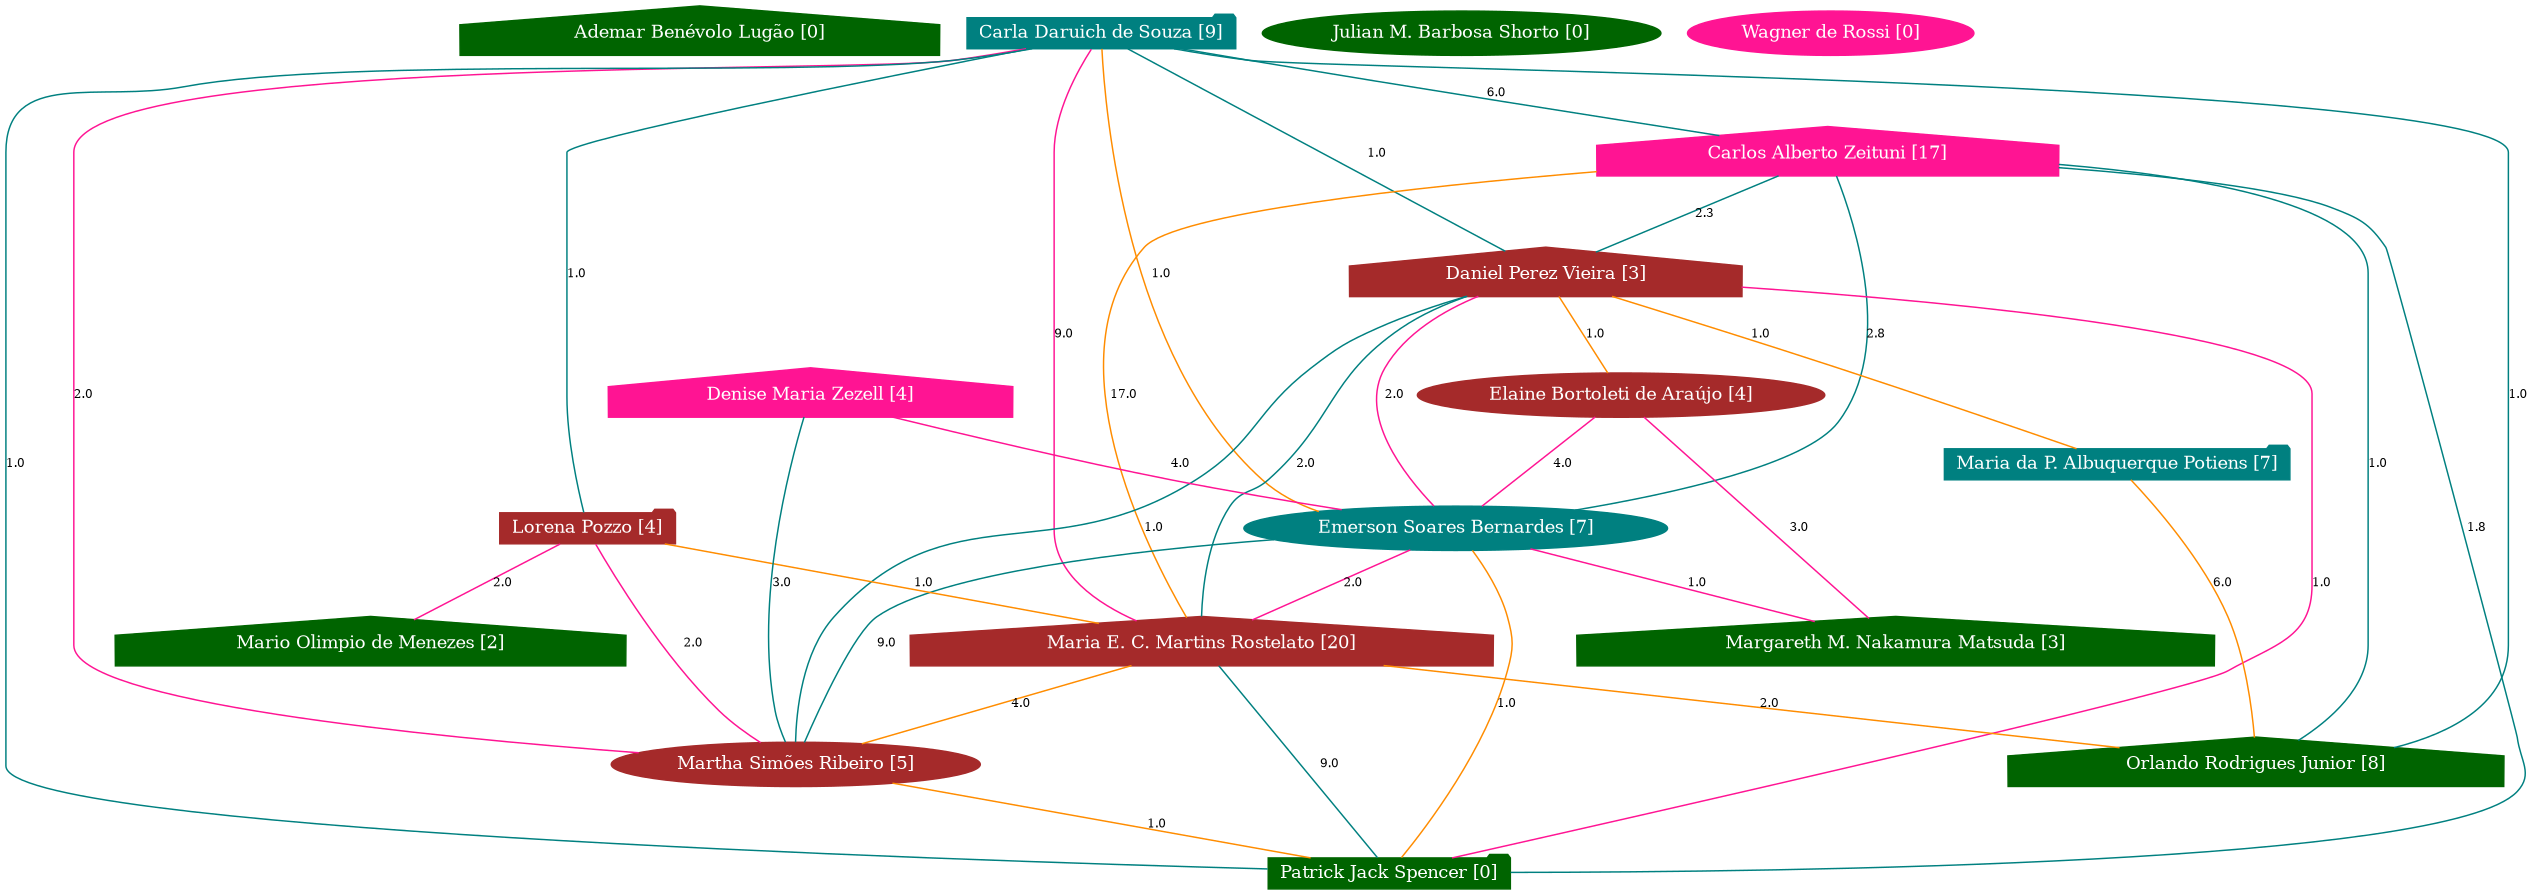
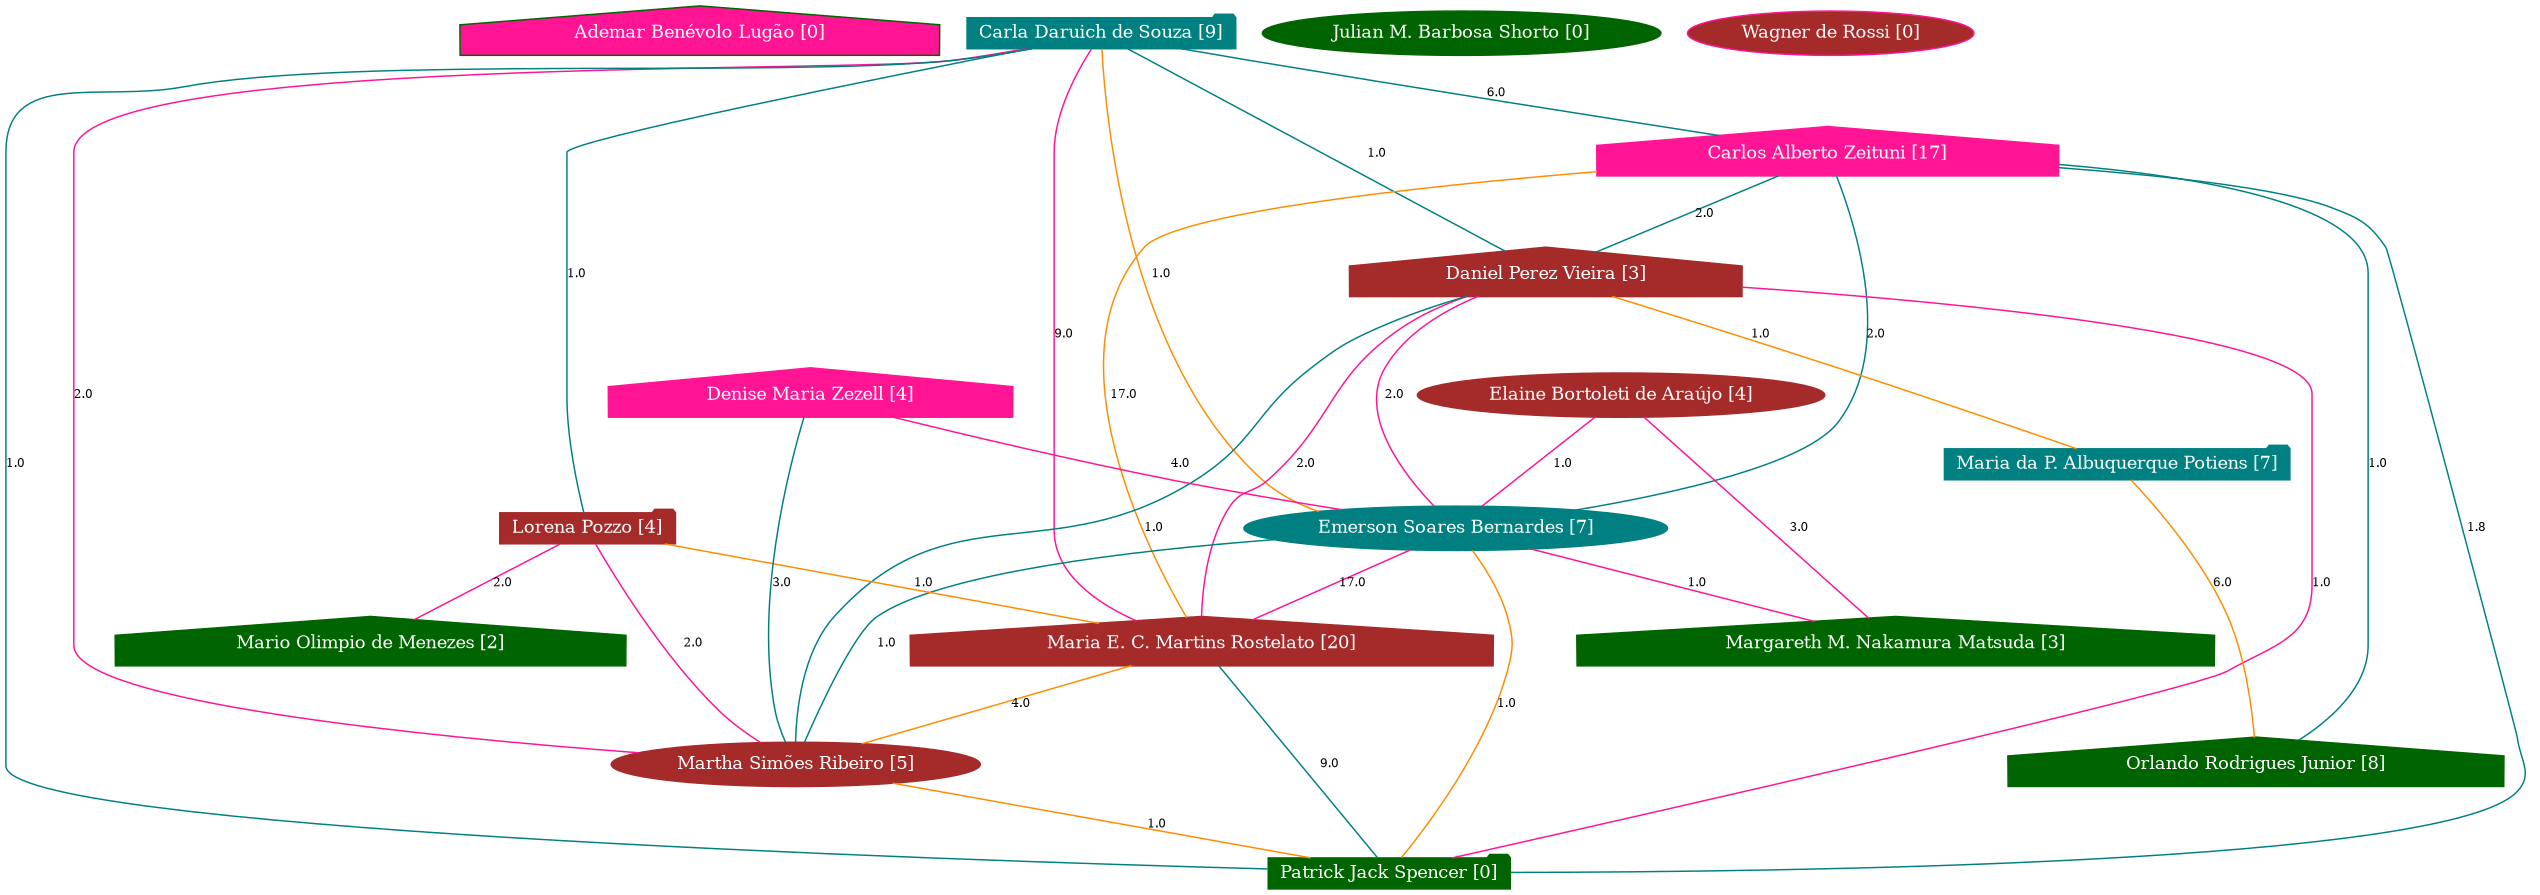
(700, 33) -> (700, 33)
(1831, 33) -> (1831, 33)
(2173, 98) -> none
(1704, 214) -> (1704, 214)
(1583, 335) -> none
(1876, 335) -> (1876, 335)
(1307, 438) -> (1307, 438)
(1563, 464) -> (1563, 464)
(1353, 583) -> (1353, 583)
(887, 644) -> (887, 644)
(1752, 707) -> none
